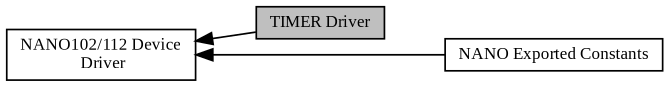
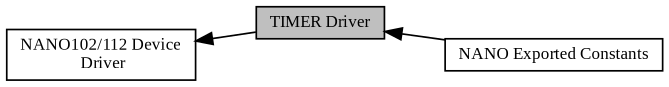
(329, 55) -> (424, 37)
